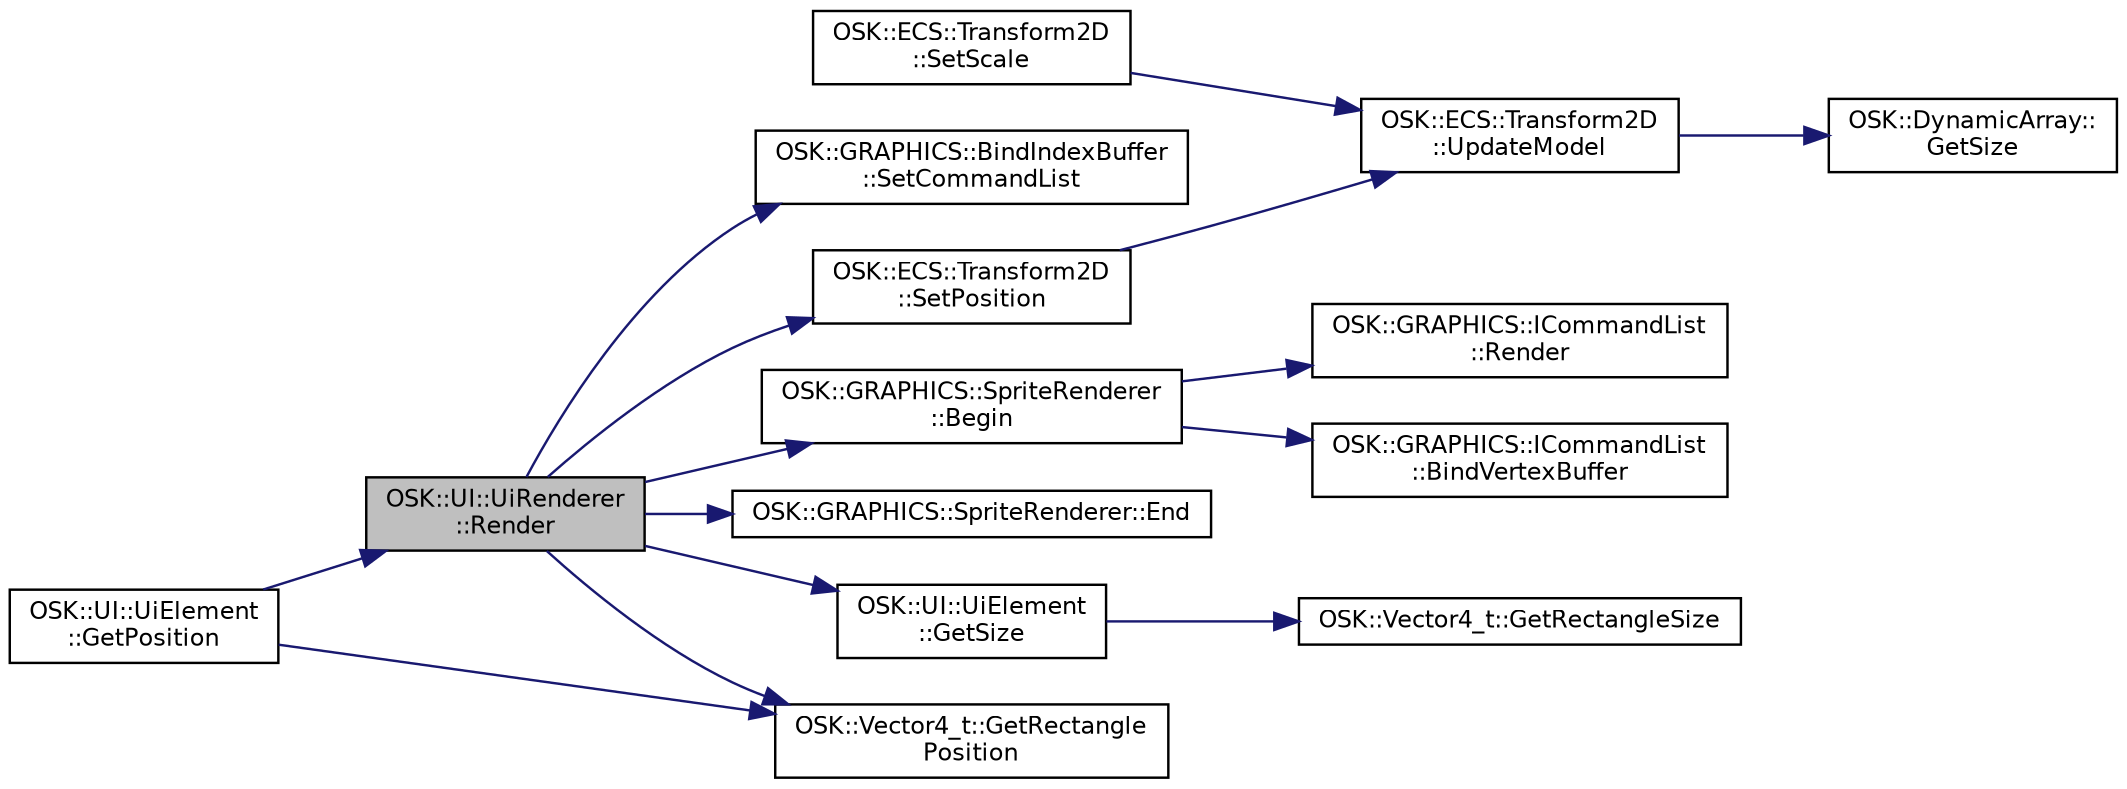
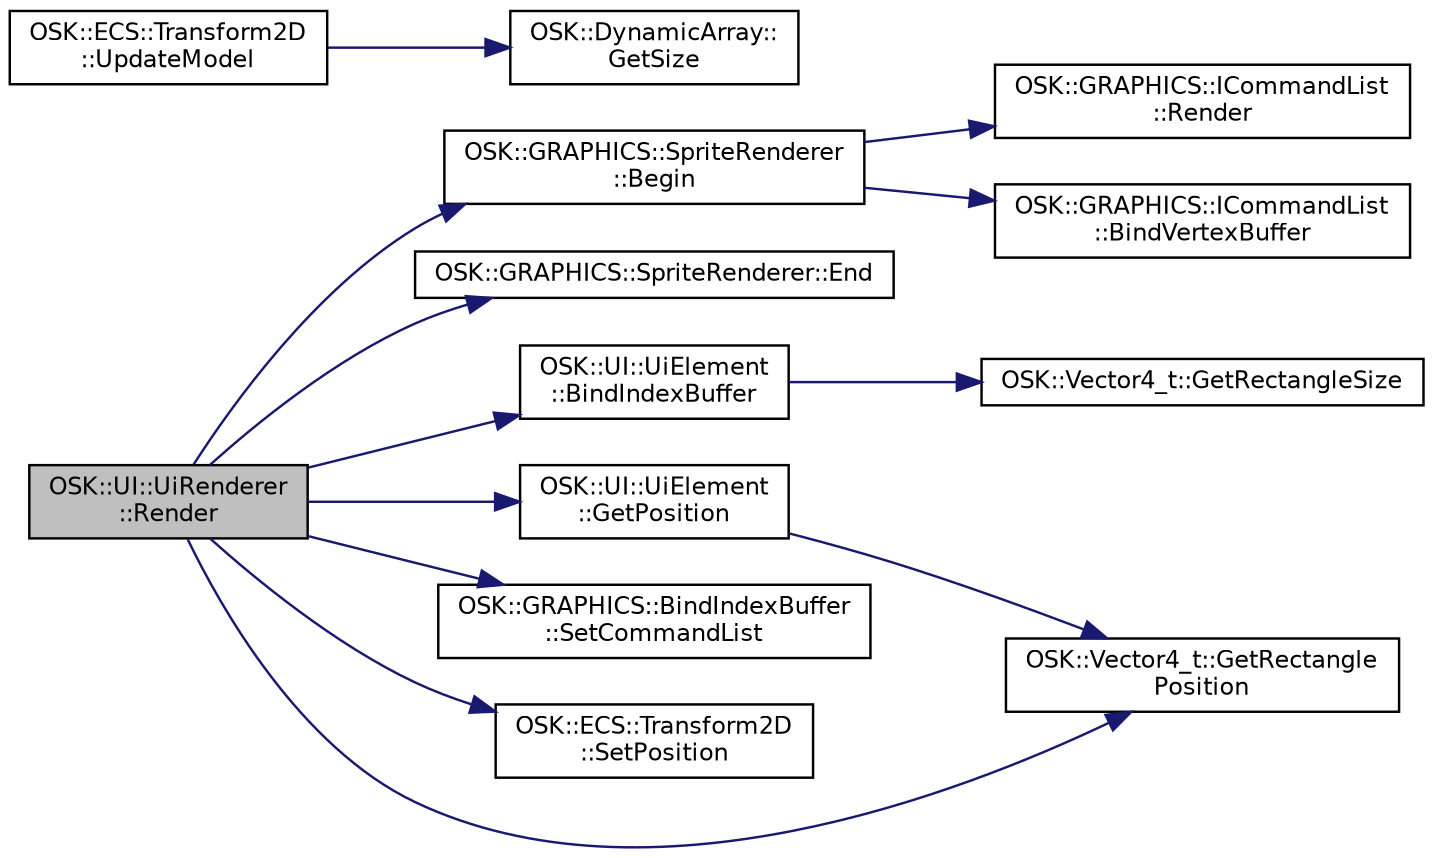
(972, 48) -> none
(1246, 216) -> none
(313, 574) -> (402, 502)
(972, 621) -> (654, 382)
